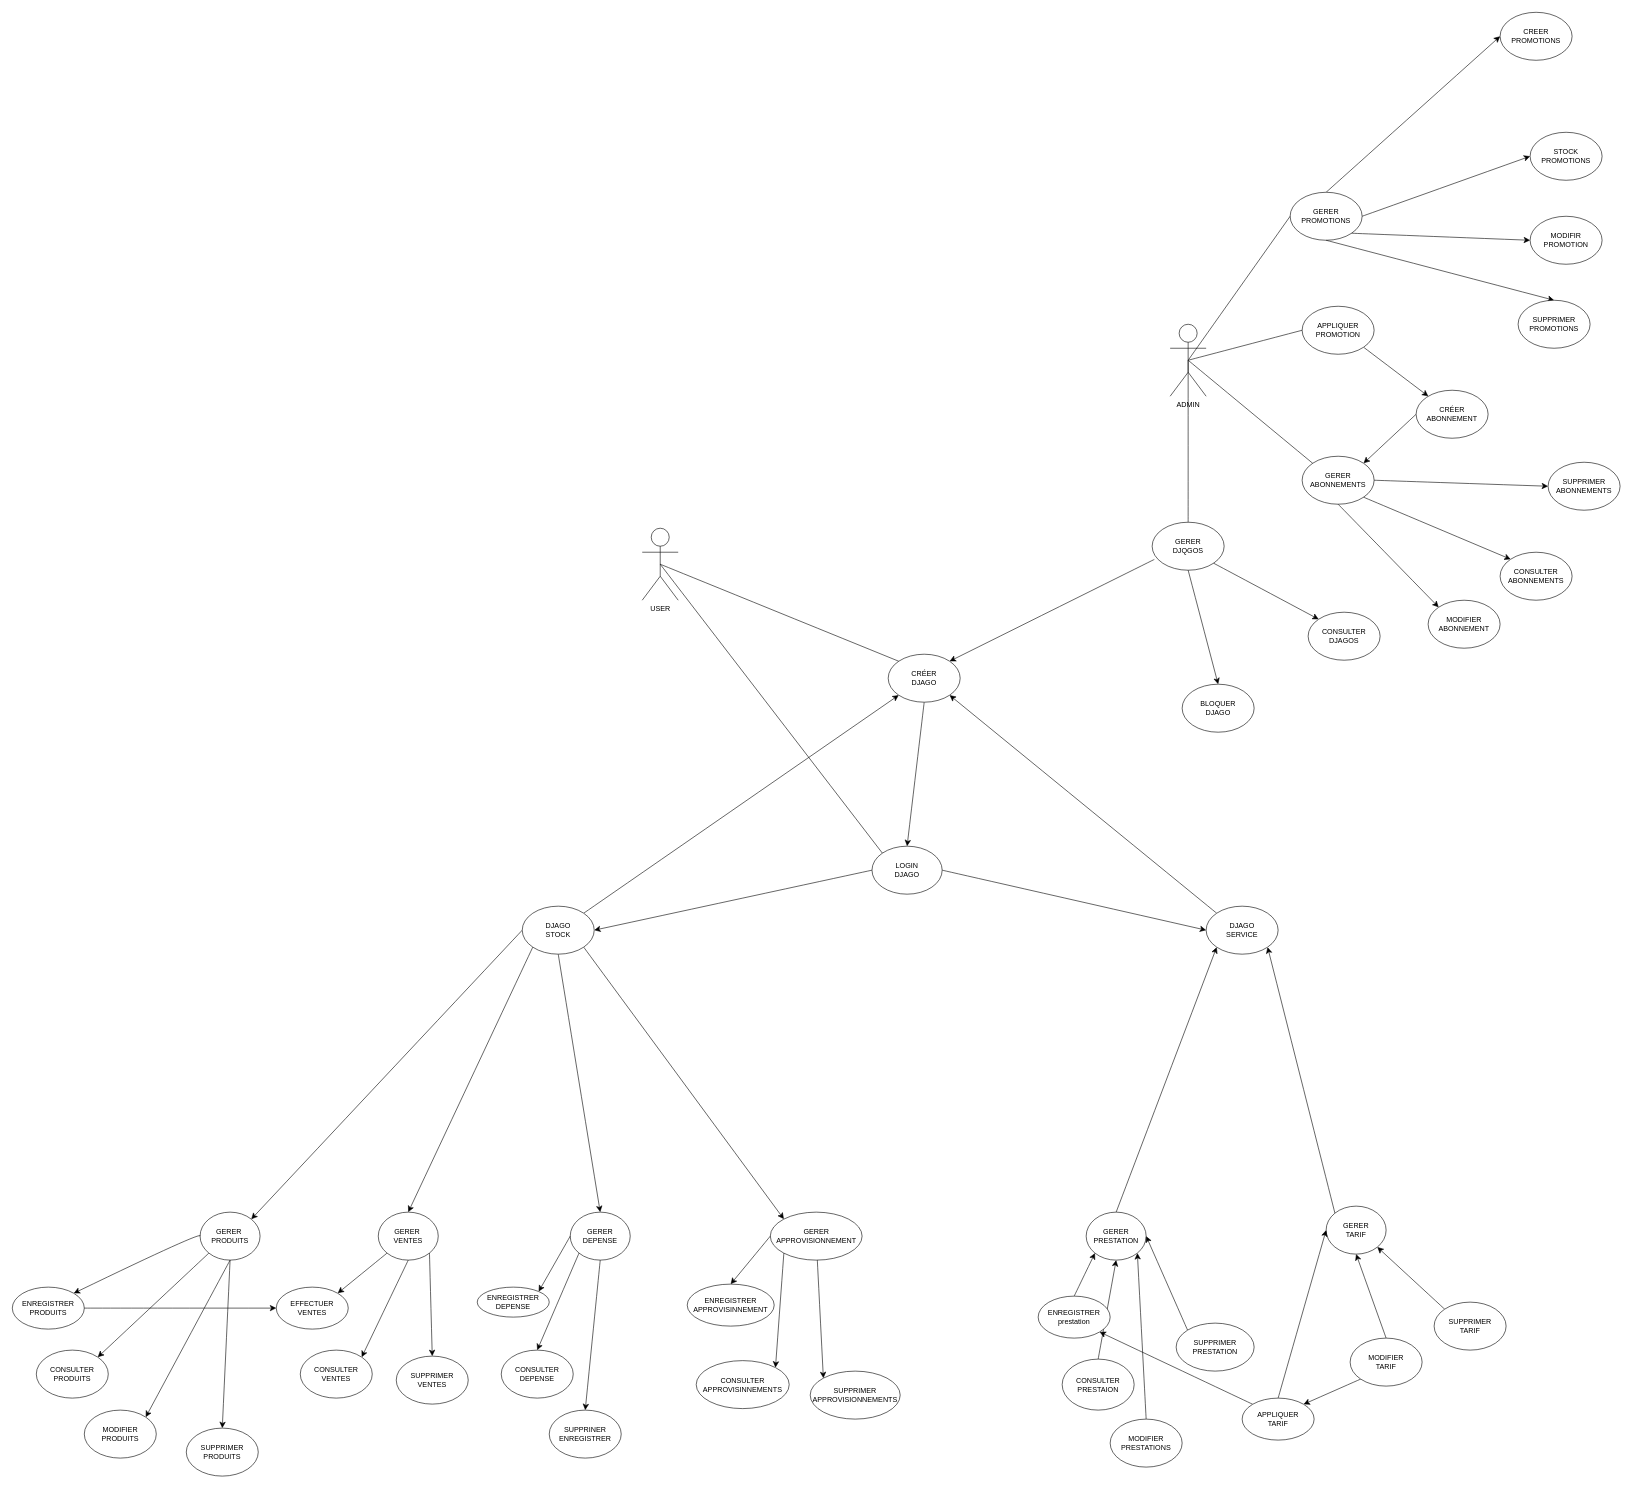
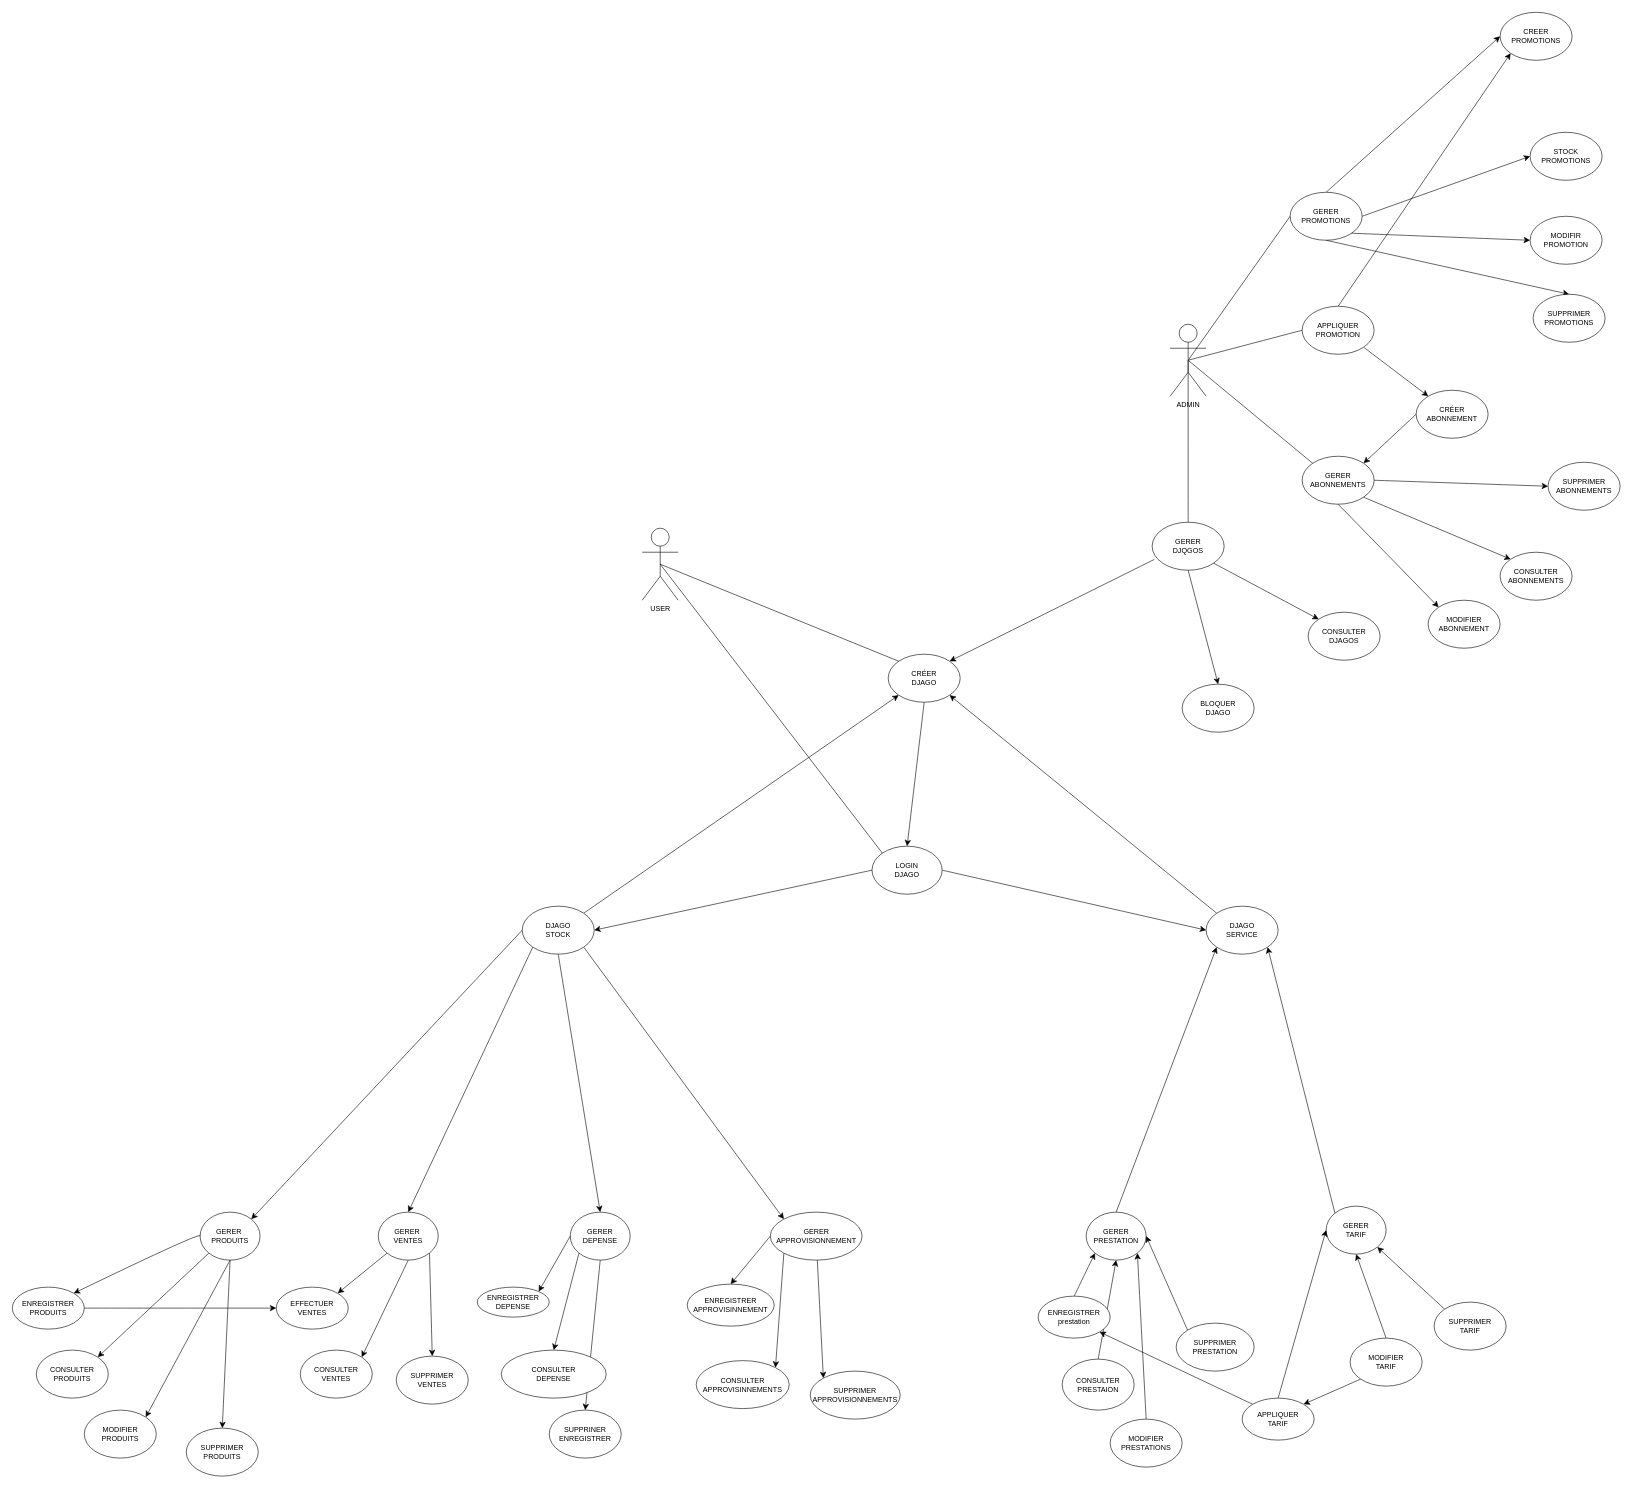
none -> (1424, 180)
(1554, 324) -> (1569, 318)
(537, 1374) -> (554, 1374)
